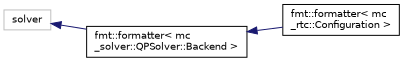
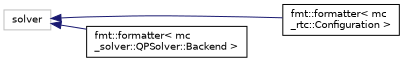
(270, 29) -> (172, 16)
